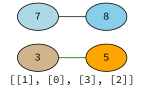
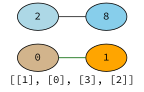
(38, 17) -> (38, 17)
(38, 58) -> (38, 58)
(106, 58) -> (106, 58)
